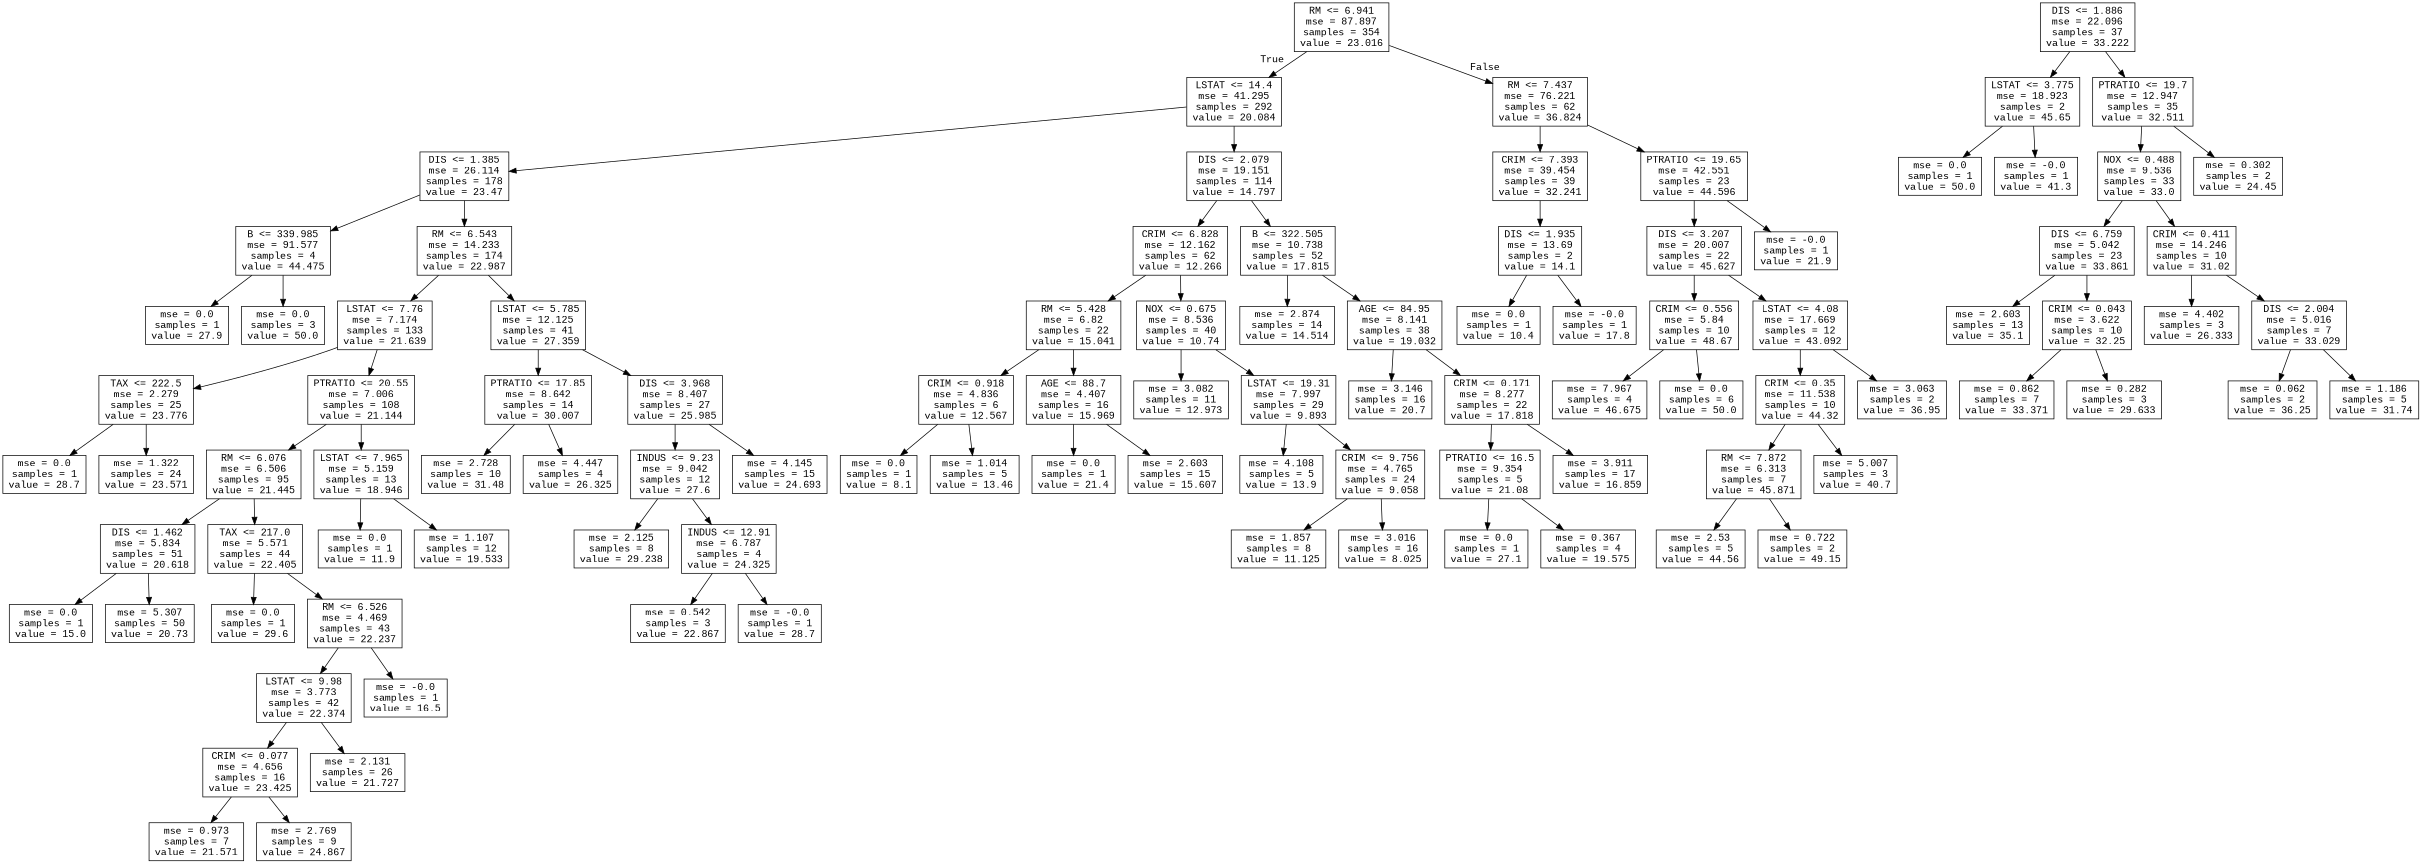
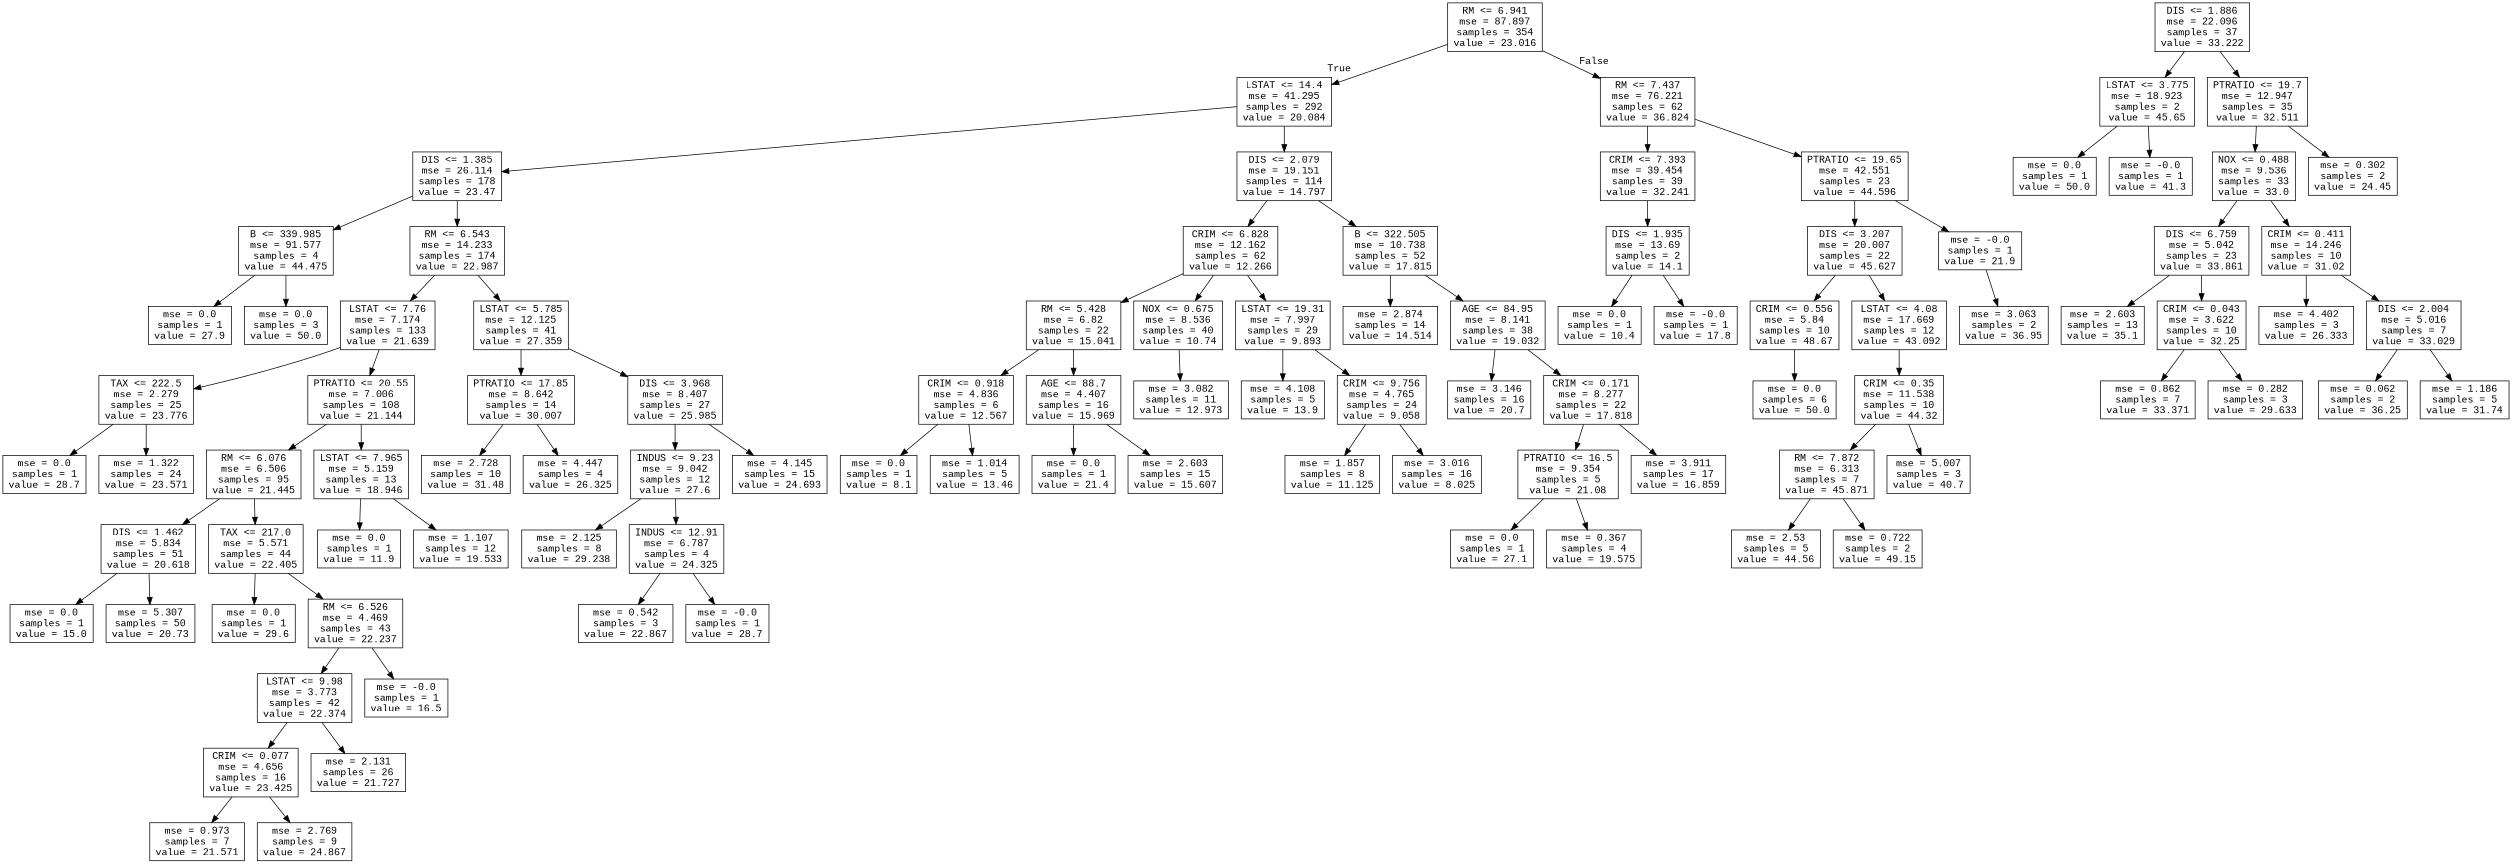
(1232, 361) -> (1255, 285)
(1852, 363) -> (1991, 285)
(1600, 400) -> none
